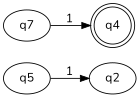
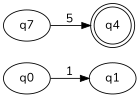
(70, 19) -> (70, 19)
(27, 78) -> (27, 78)
(113, 78) -> (113, 78)
